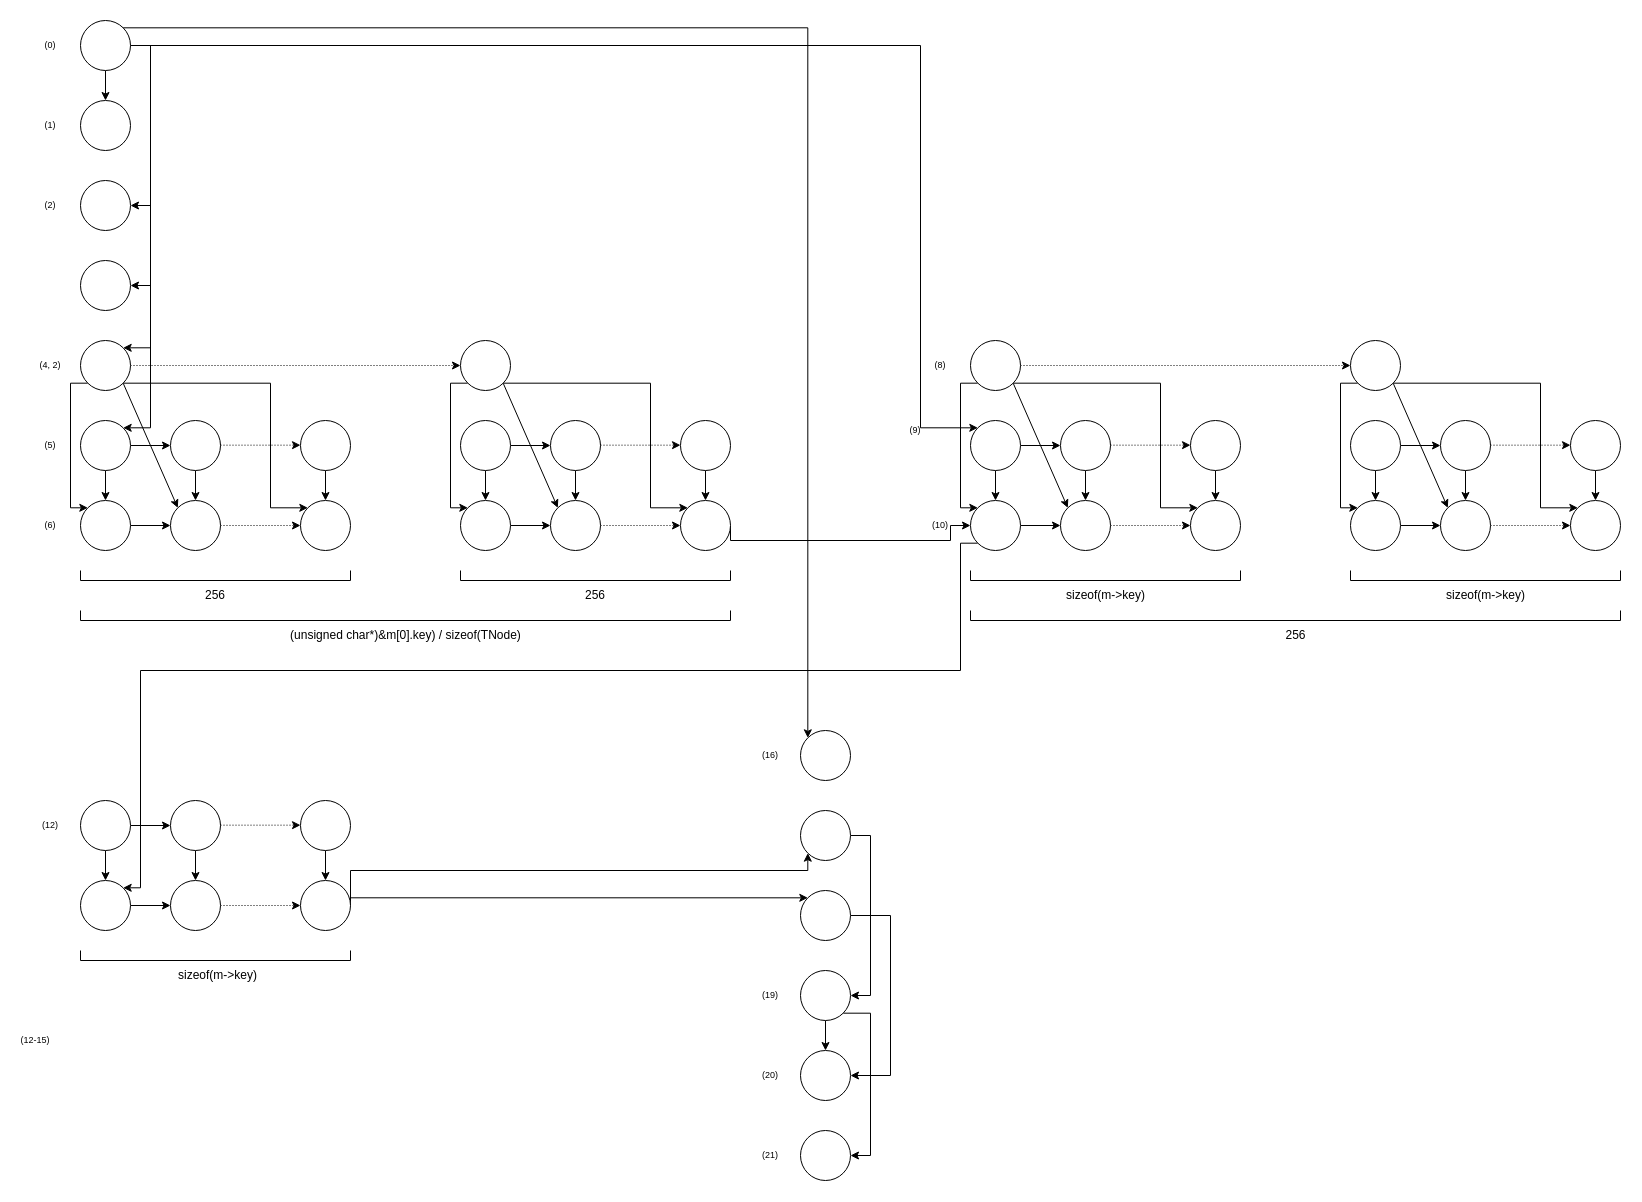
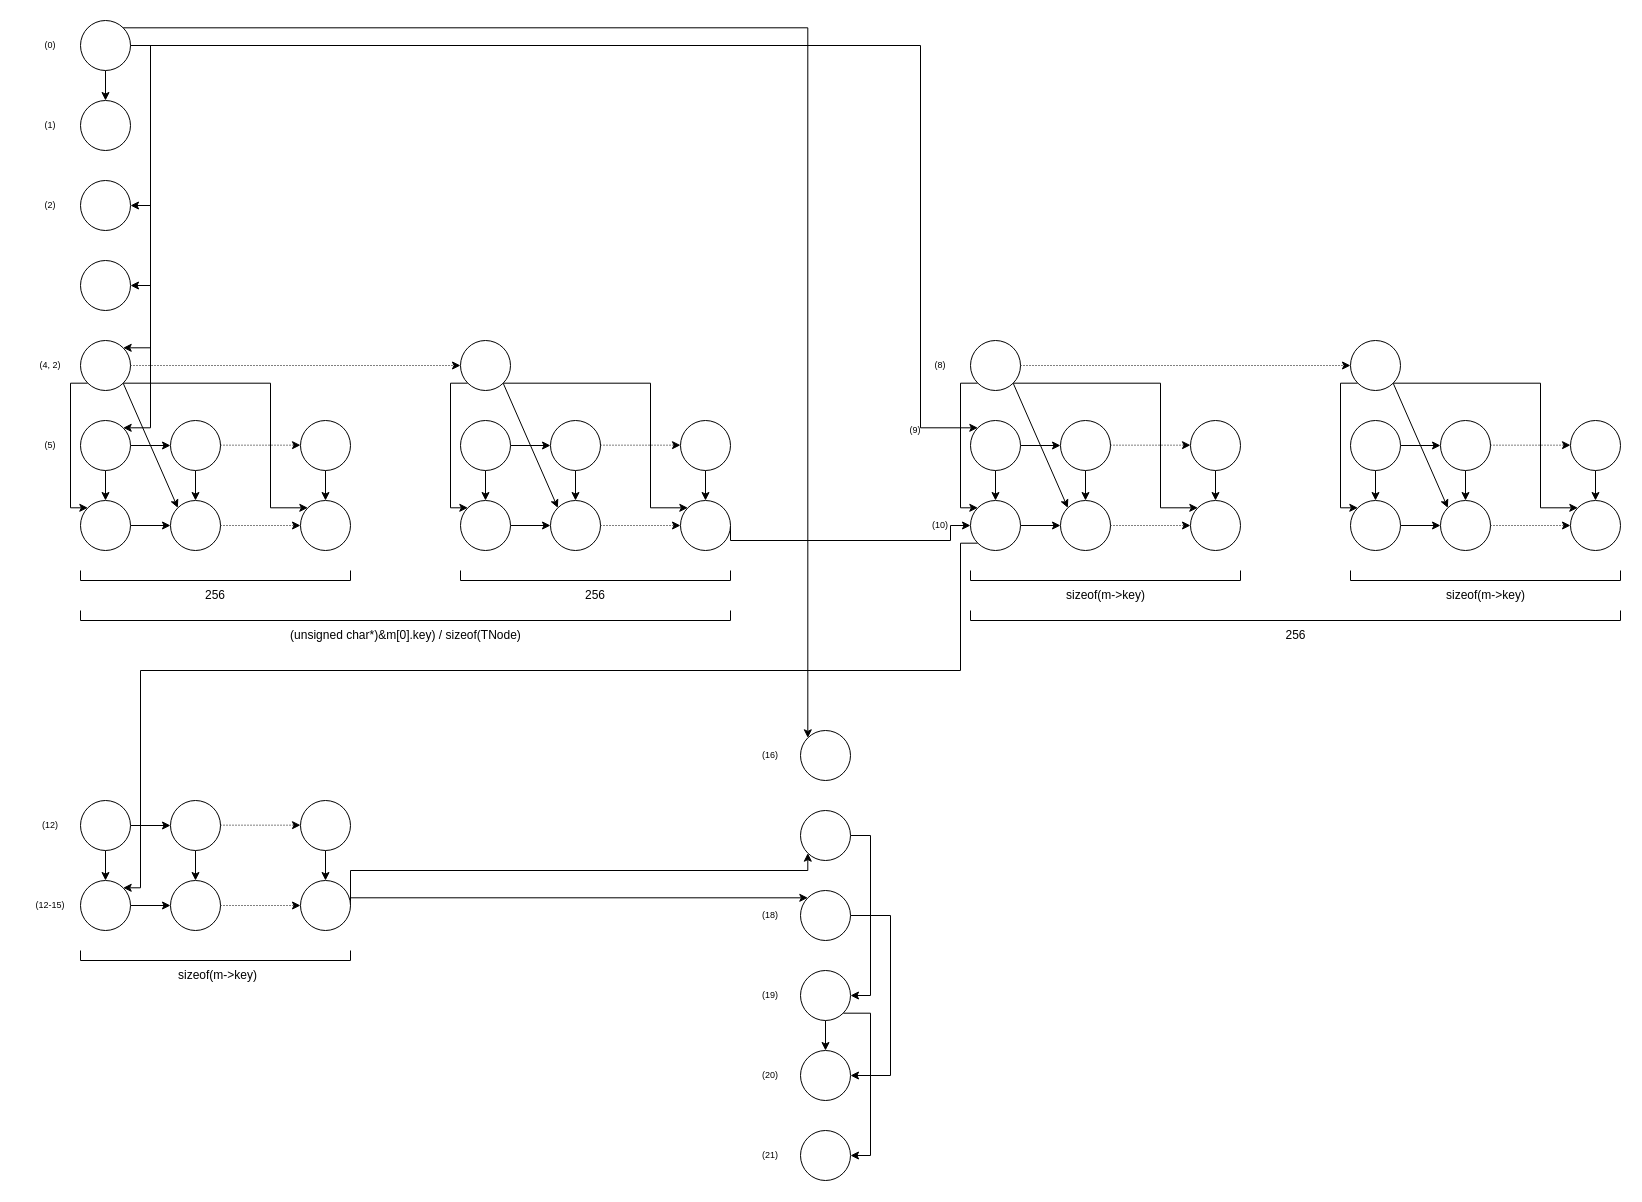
(51, 526) -> none
none -> (771, 916)
(36, 1041) -> (51, 906)
